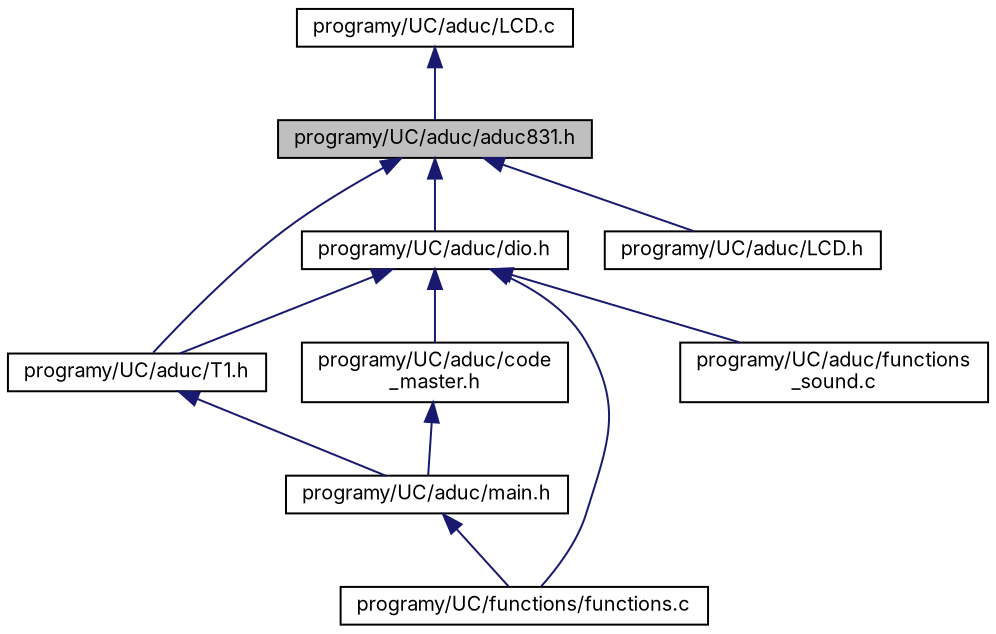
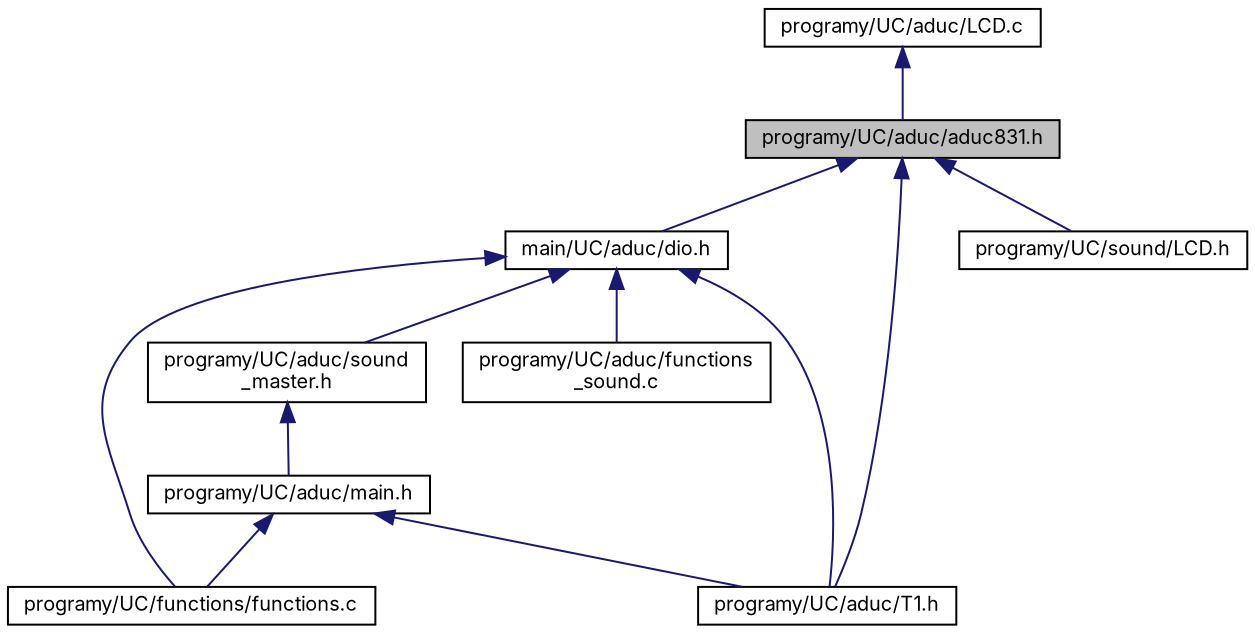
(435, 250) -> (617, 250)
(743, 250) -> (1103, 250)
(435, 372) -> (287, 372)
(291, 437) -> (568, 552)
